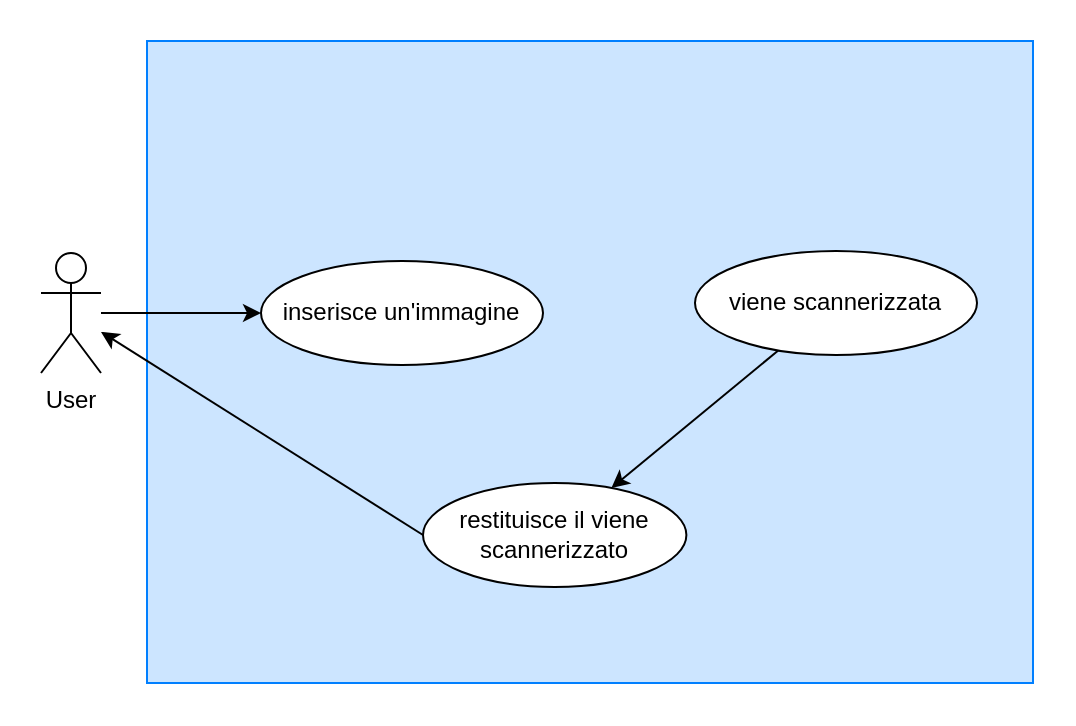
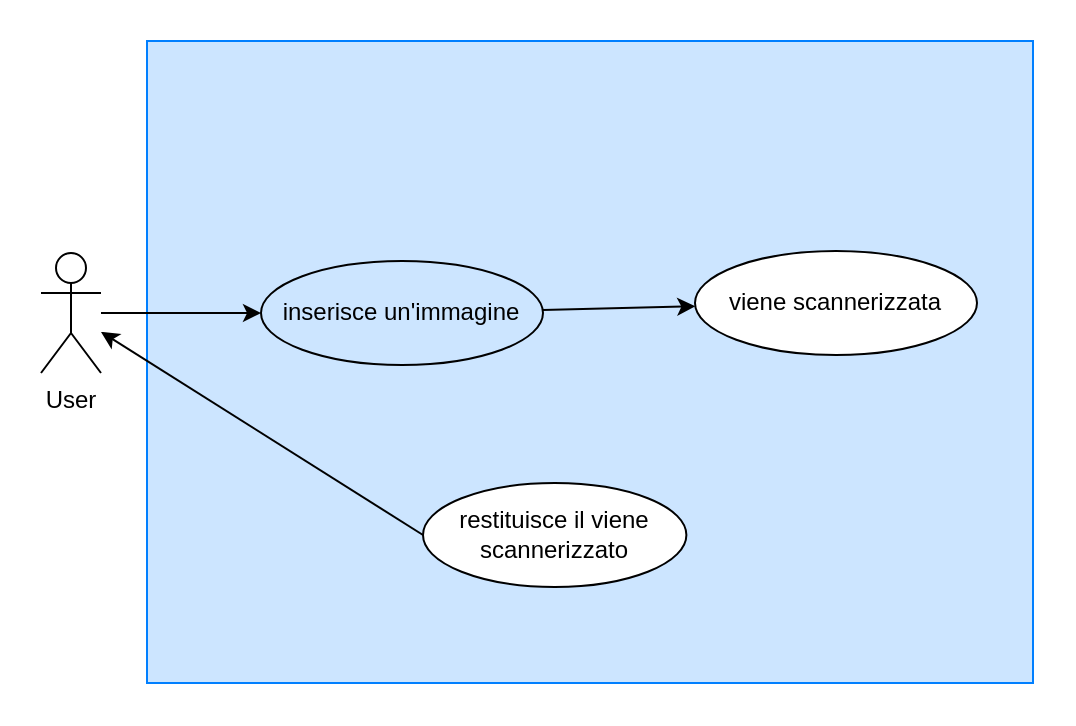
none -> (612, 308)
(402, 313) -> (402, 313)
(700, 415) -> none
